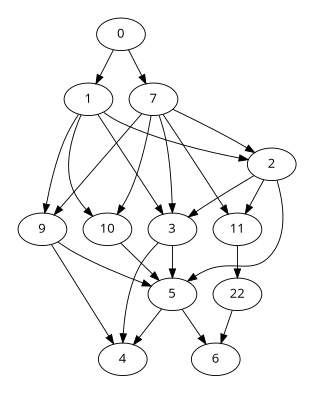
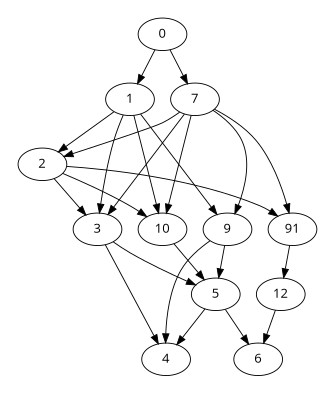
(237, 229) -> (292, 229)
(267, 259) -> (96, 188)
(237, 294) -> (281, 294)
